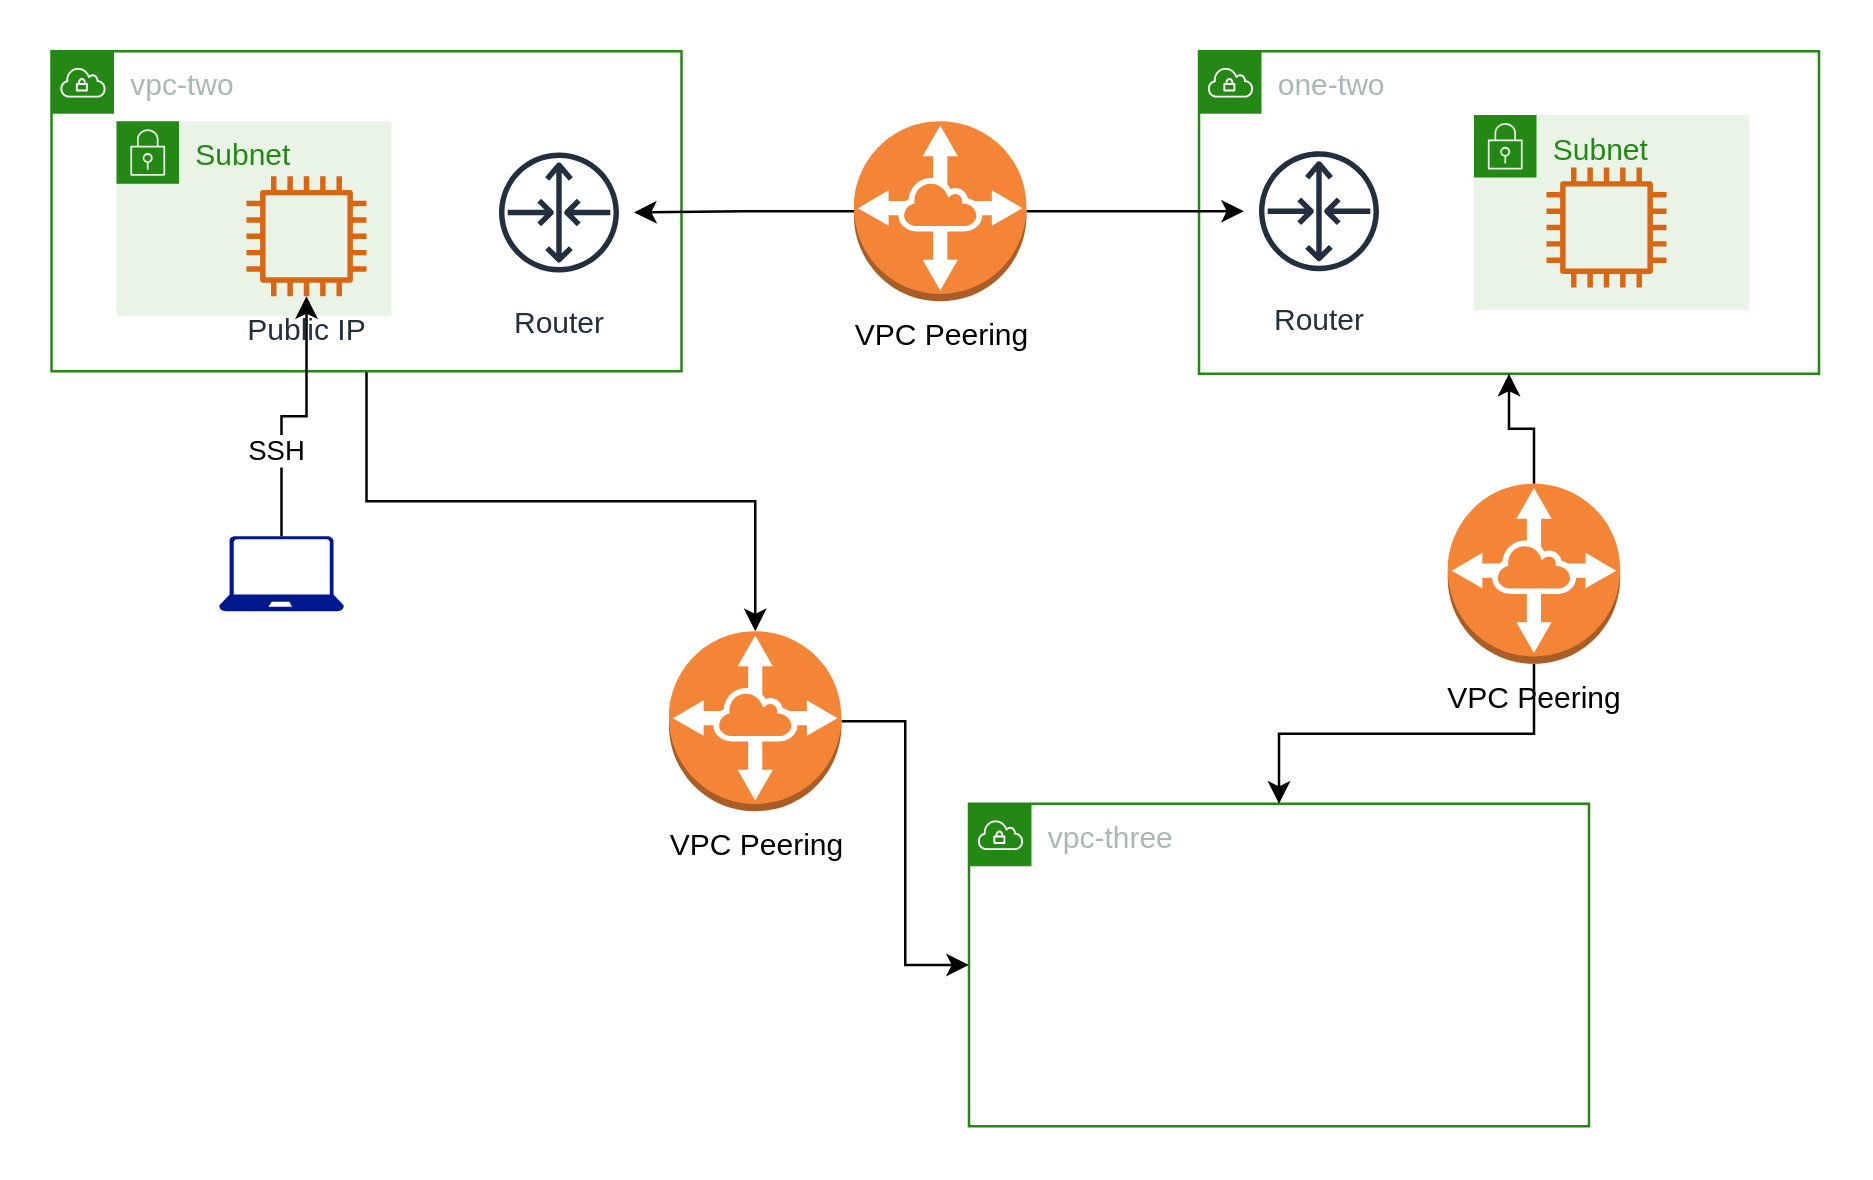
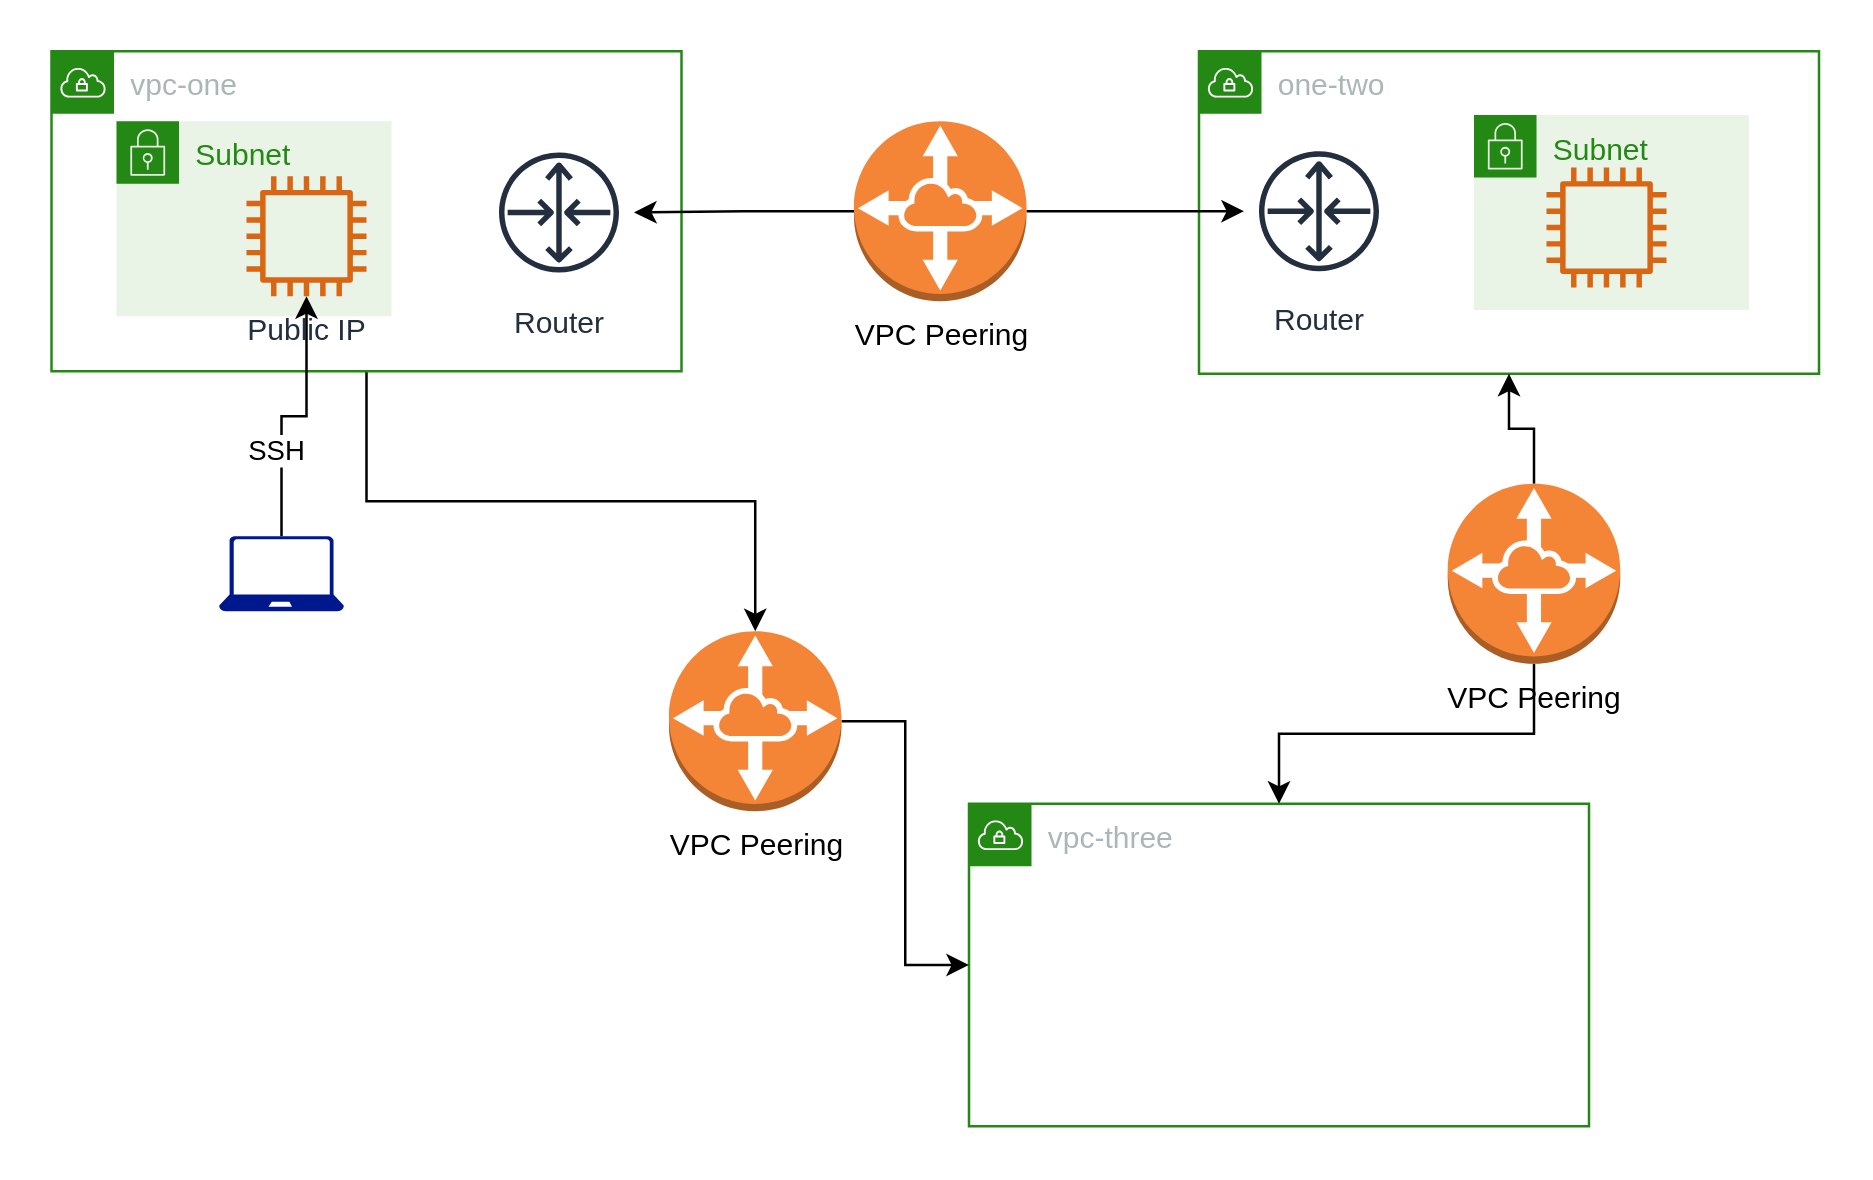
(190, 87) -> (190, 87)
